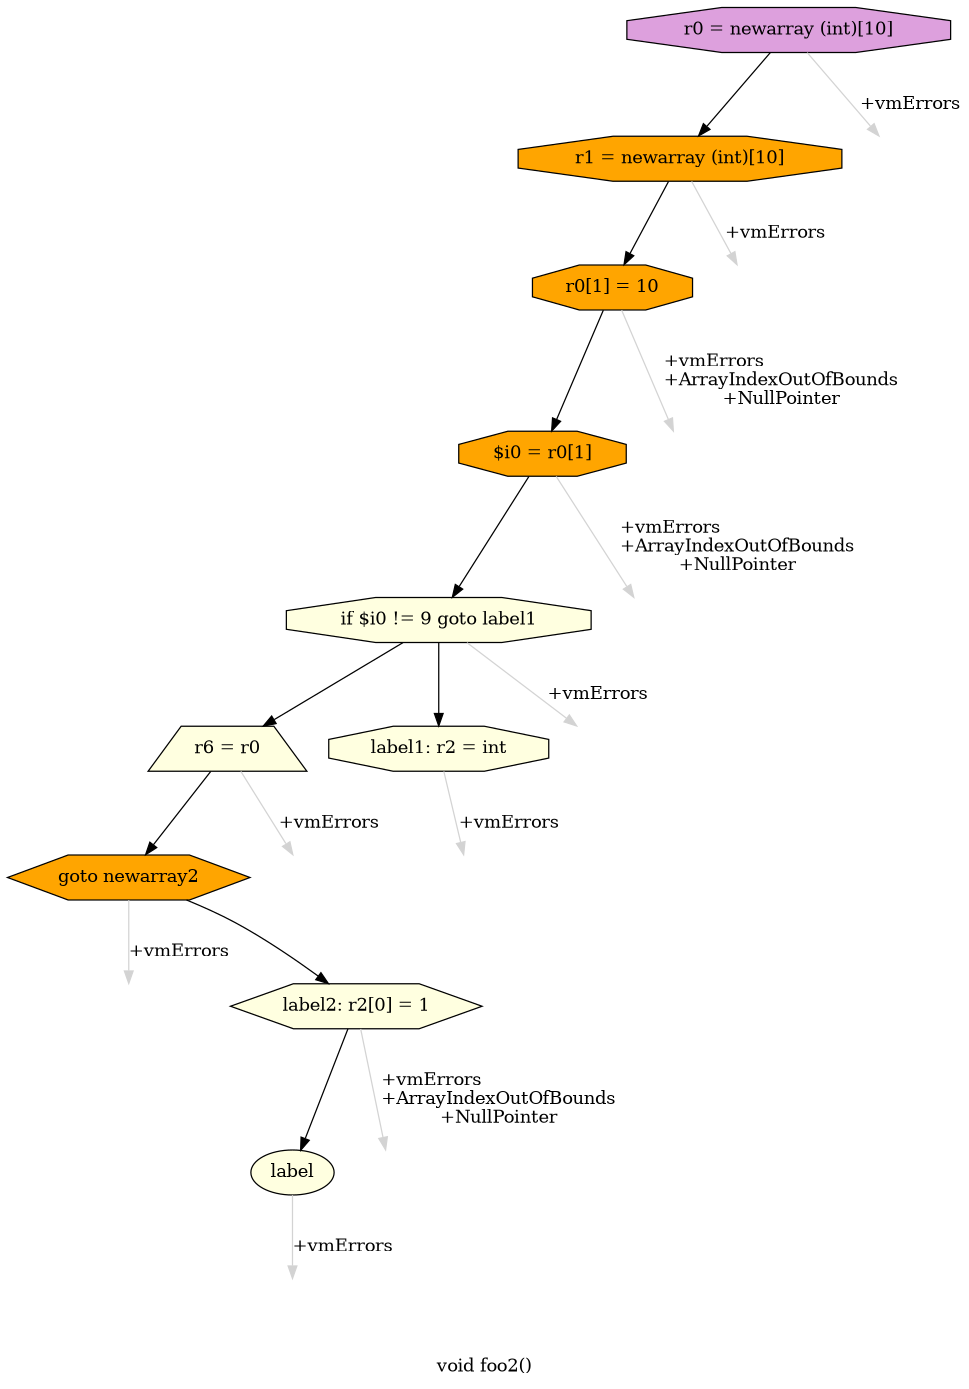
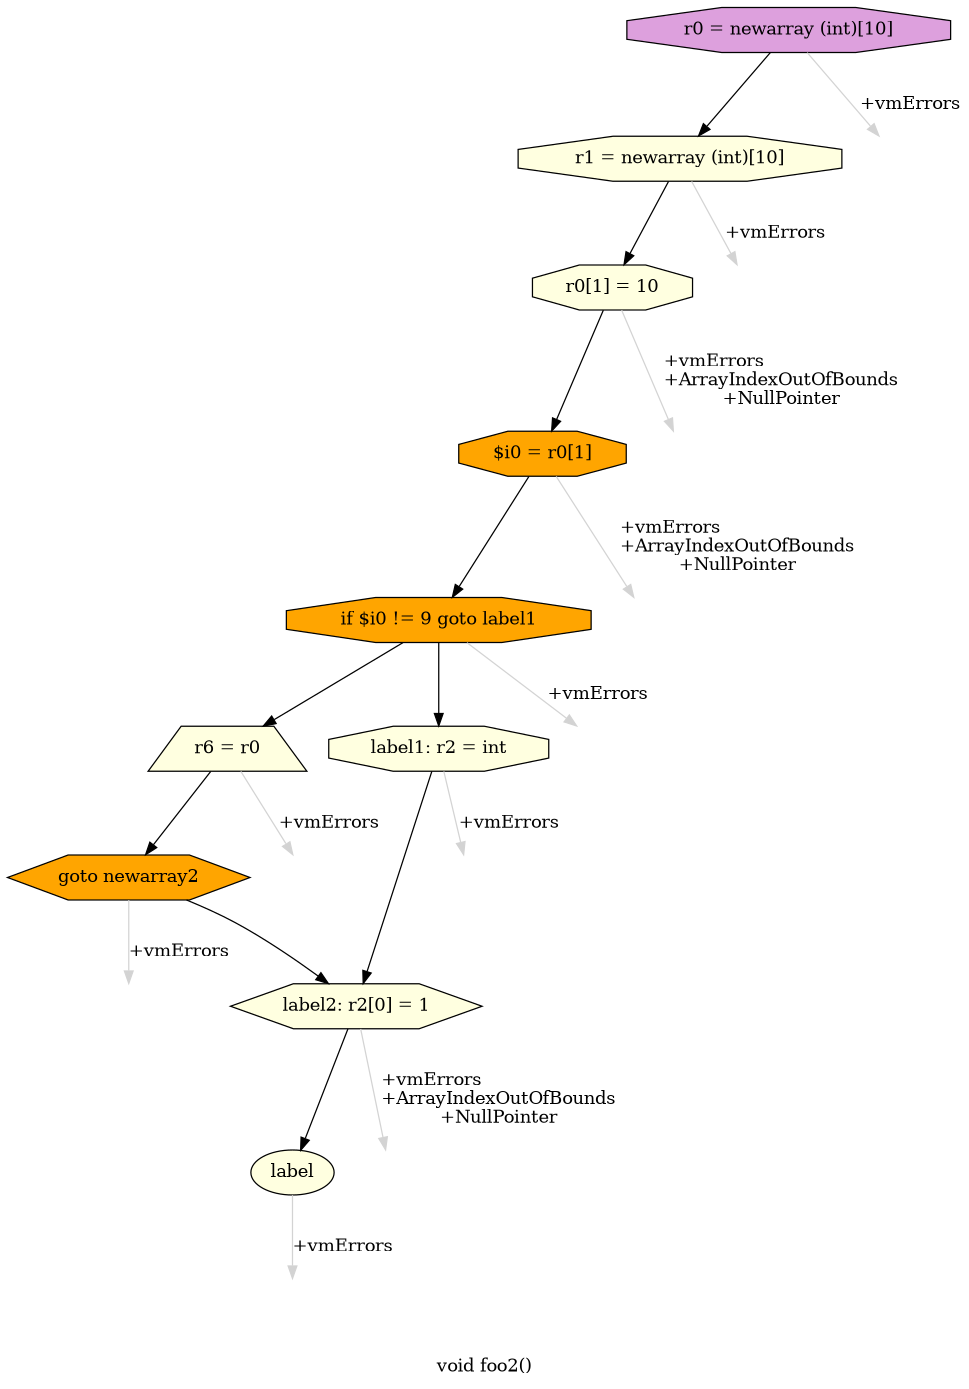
(680, 159) -> (680, 159)
(612, 288) -> (612, 288)
(439, 620) -> (439, 620)
none -> (399, 871)
